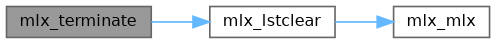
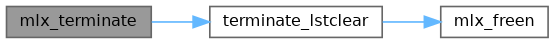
(272, 22) -> (296, 22)
(442, 22) -> (494, 22)
